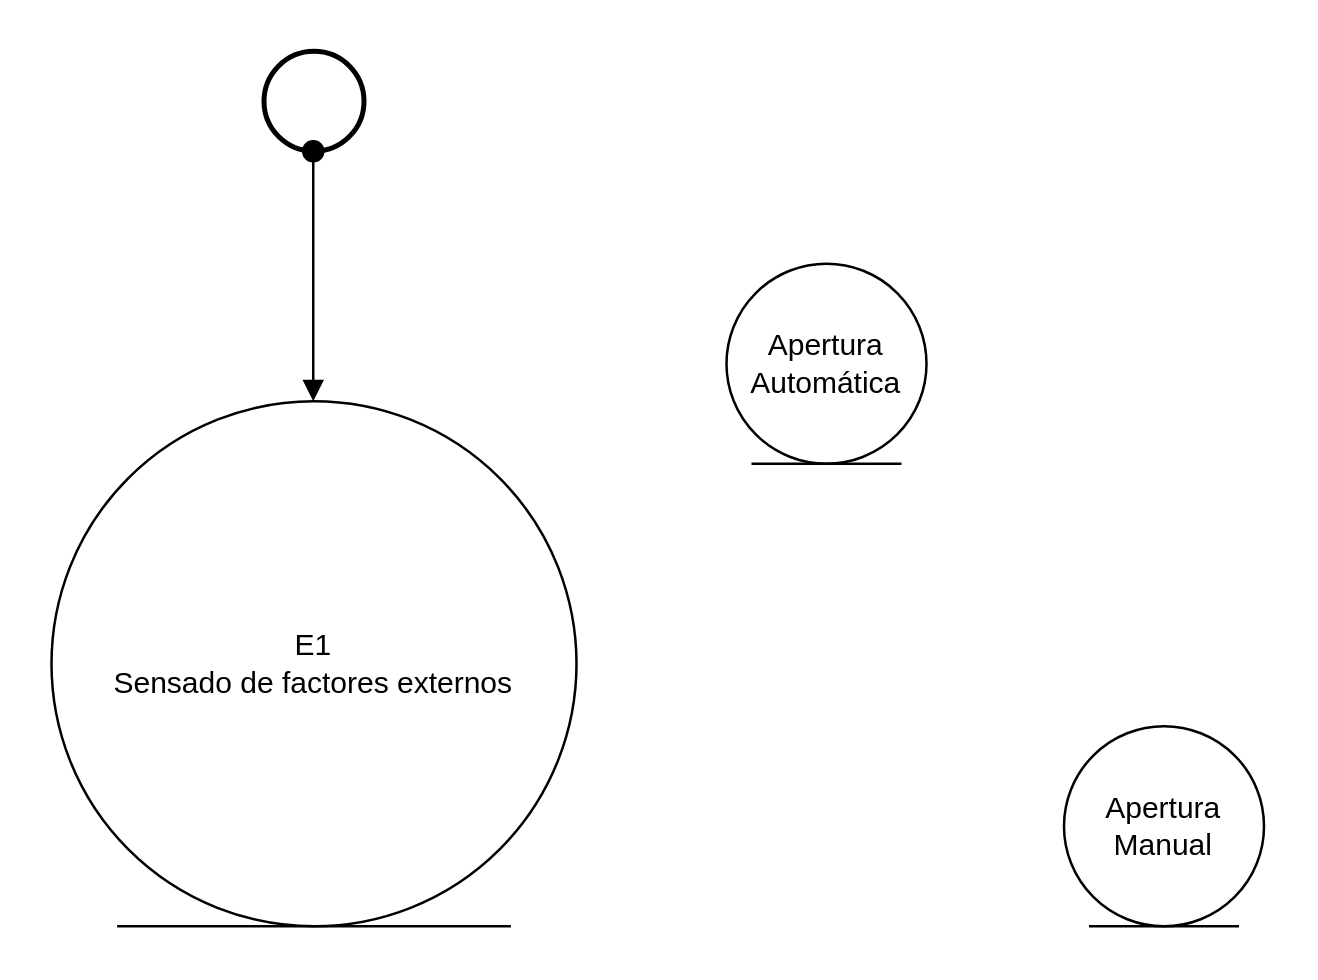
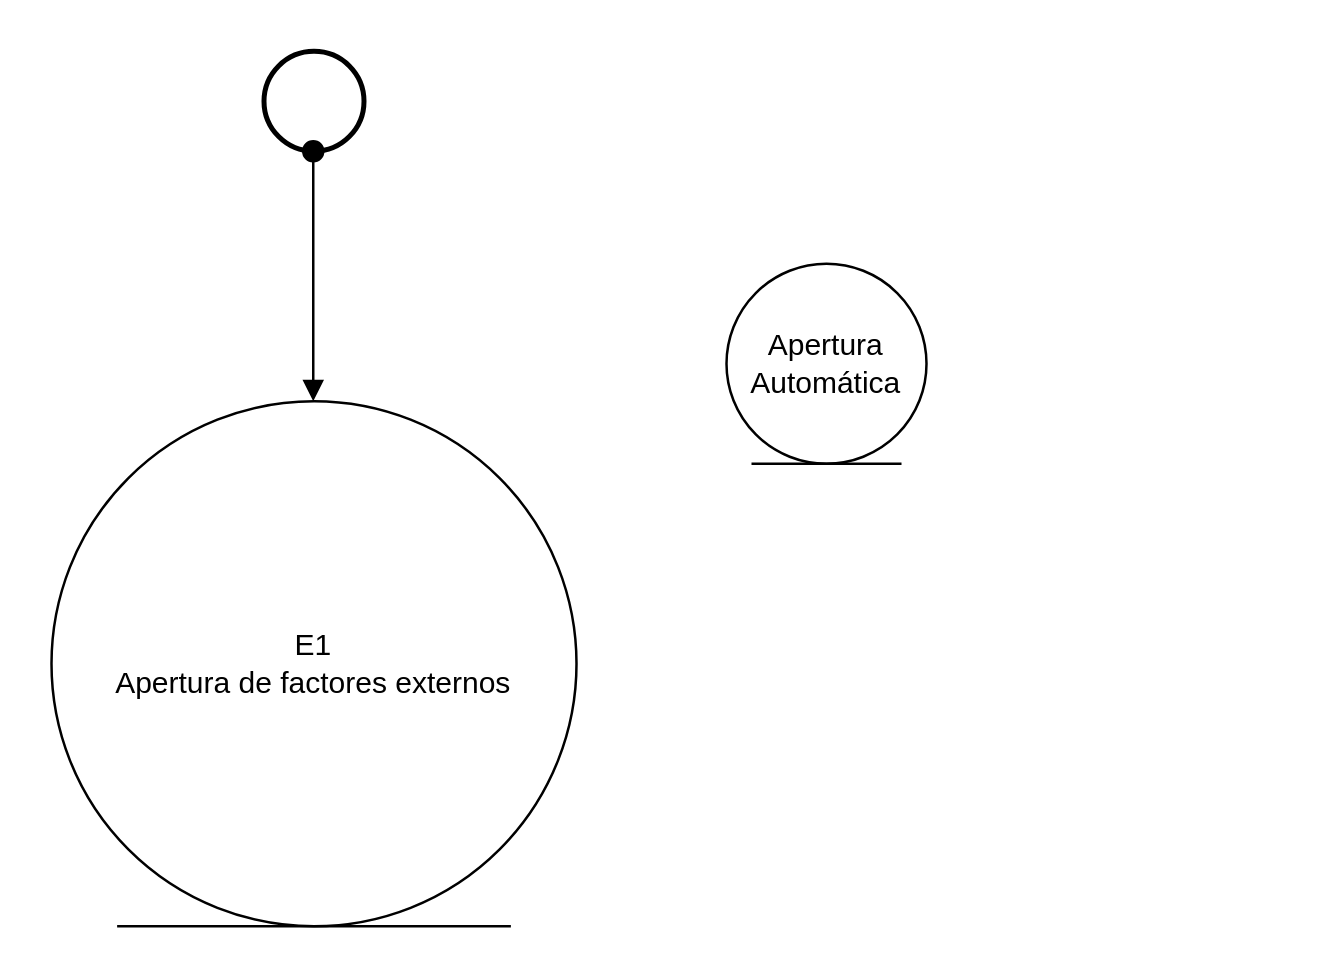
(314, 664) -> (314, 664)
(1164, 826) -> none
